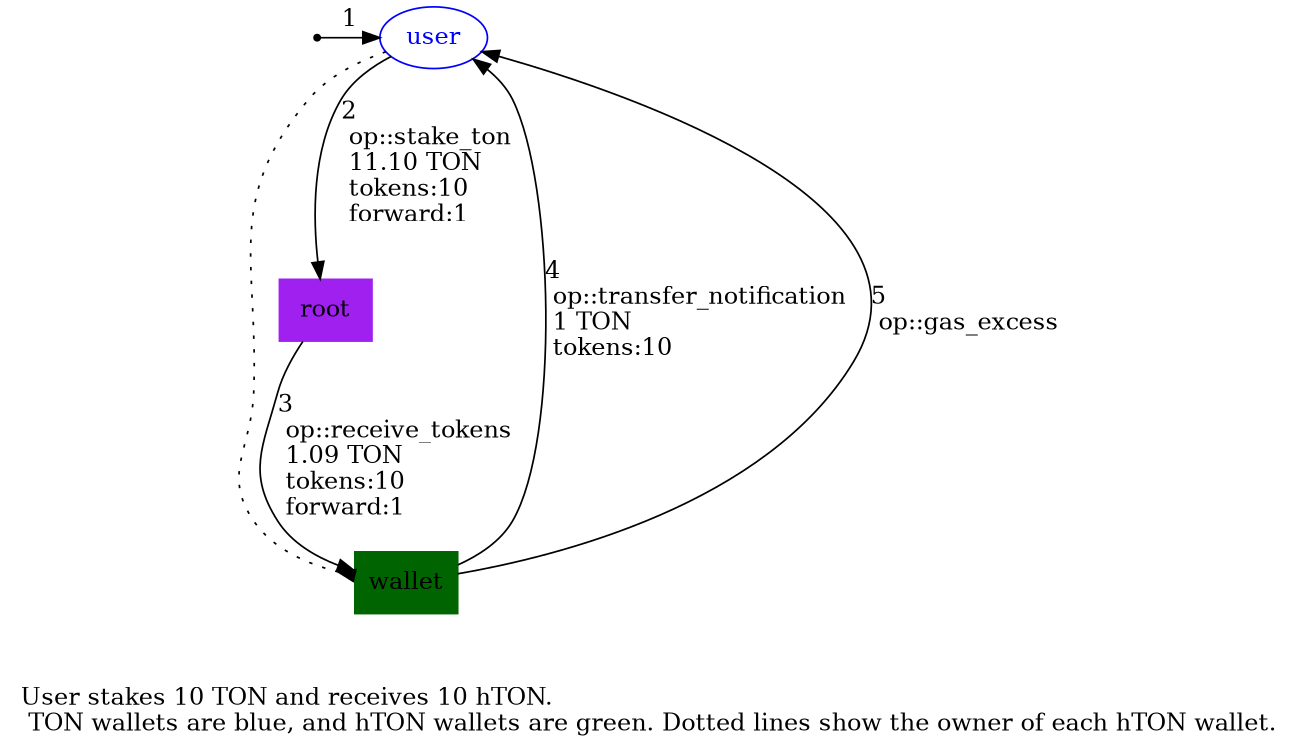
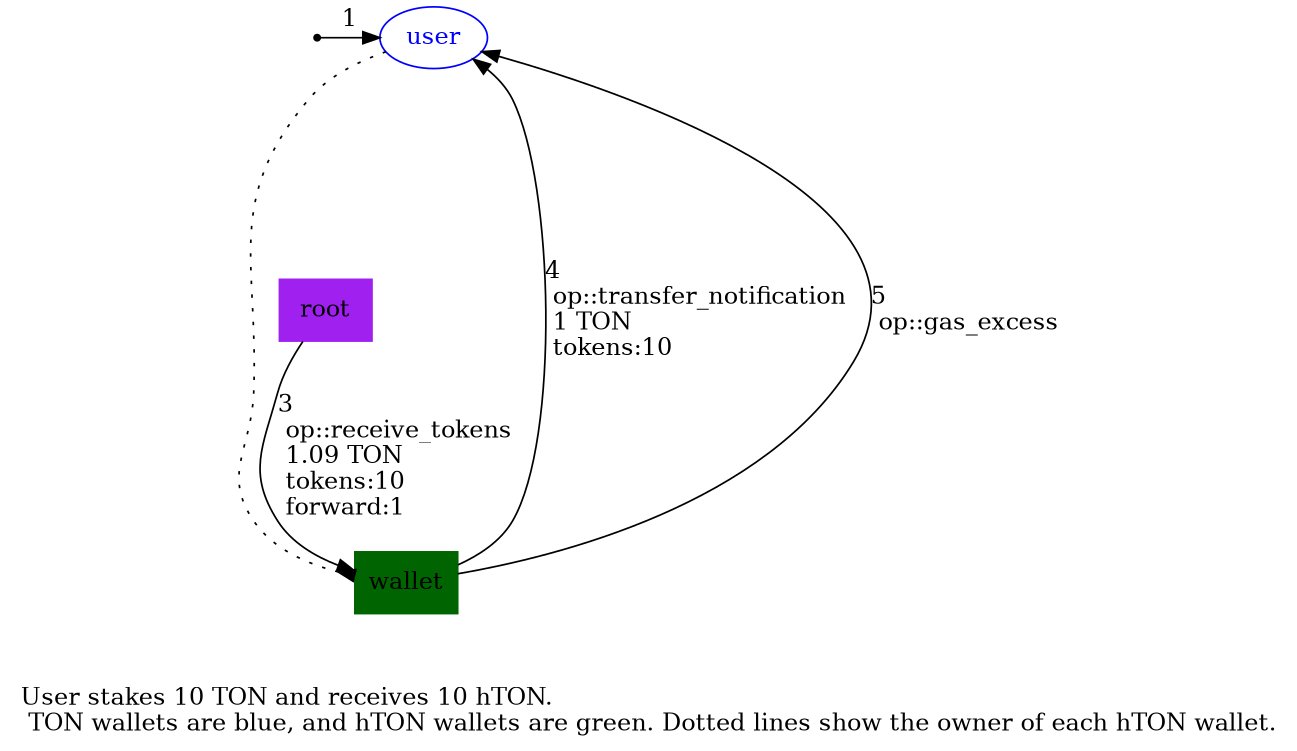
(323, 146) -> none
